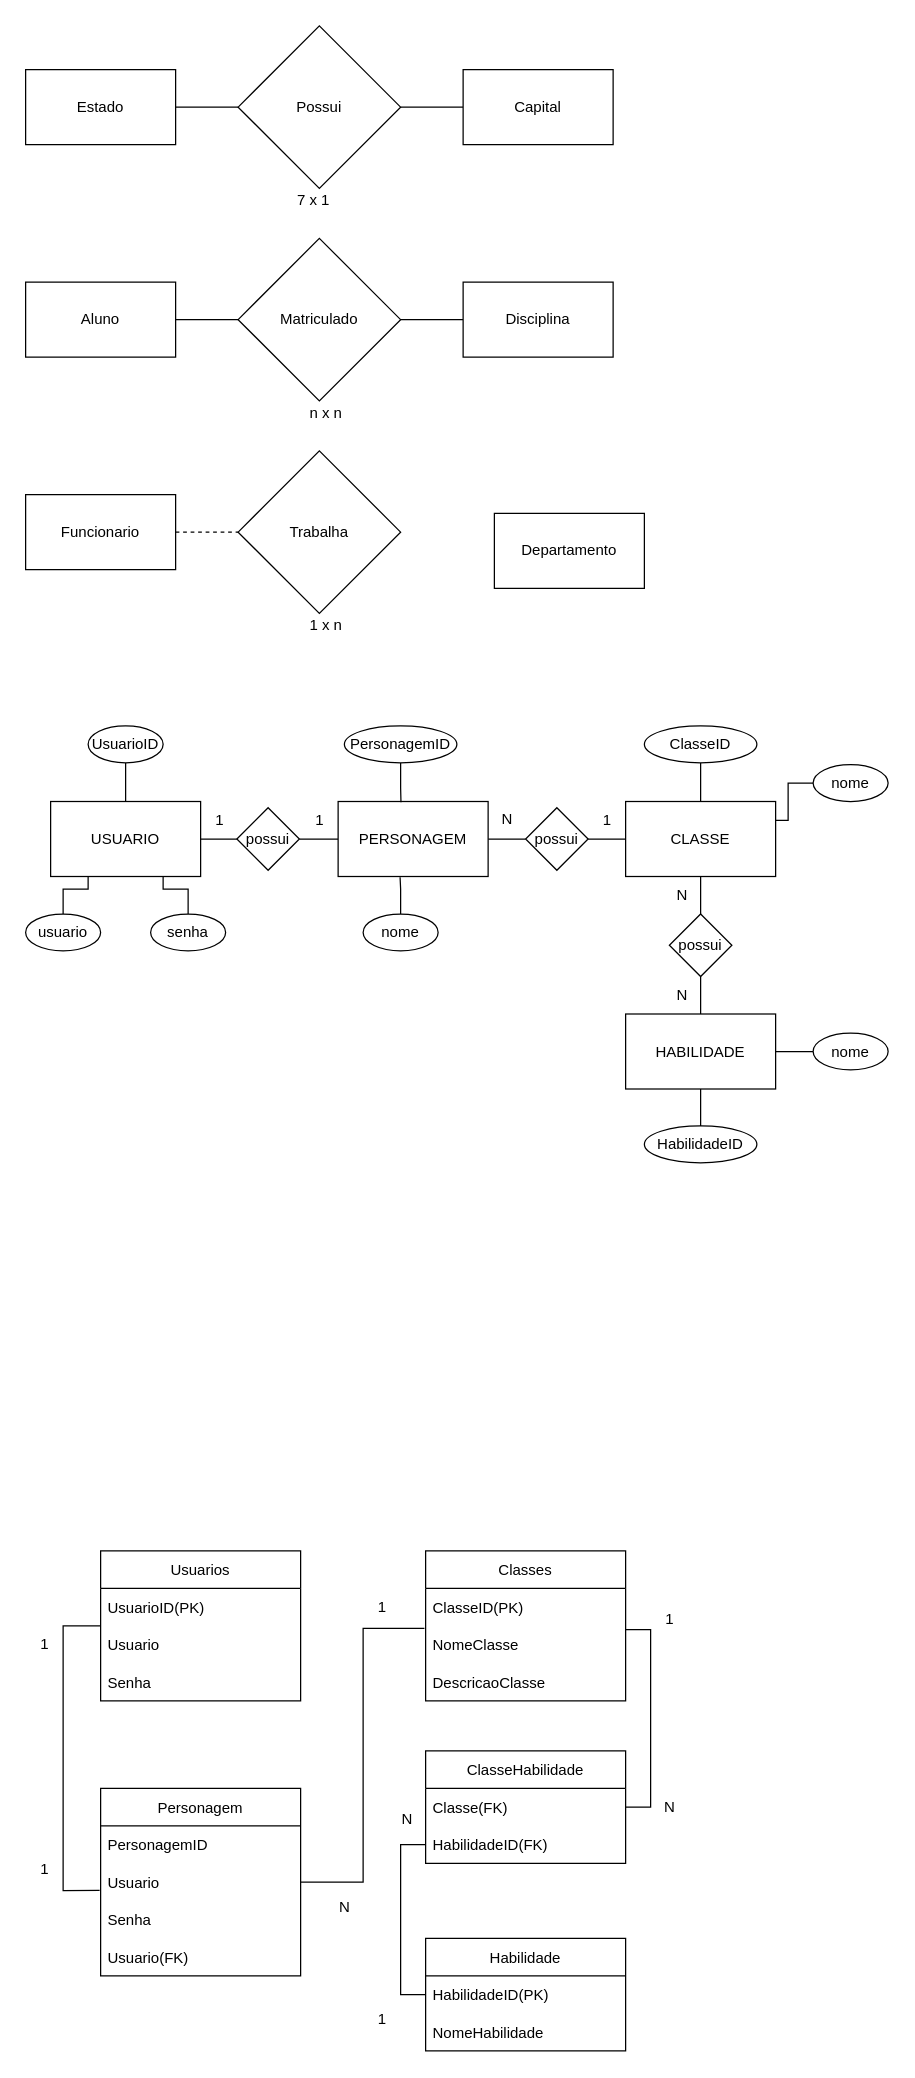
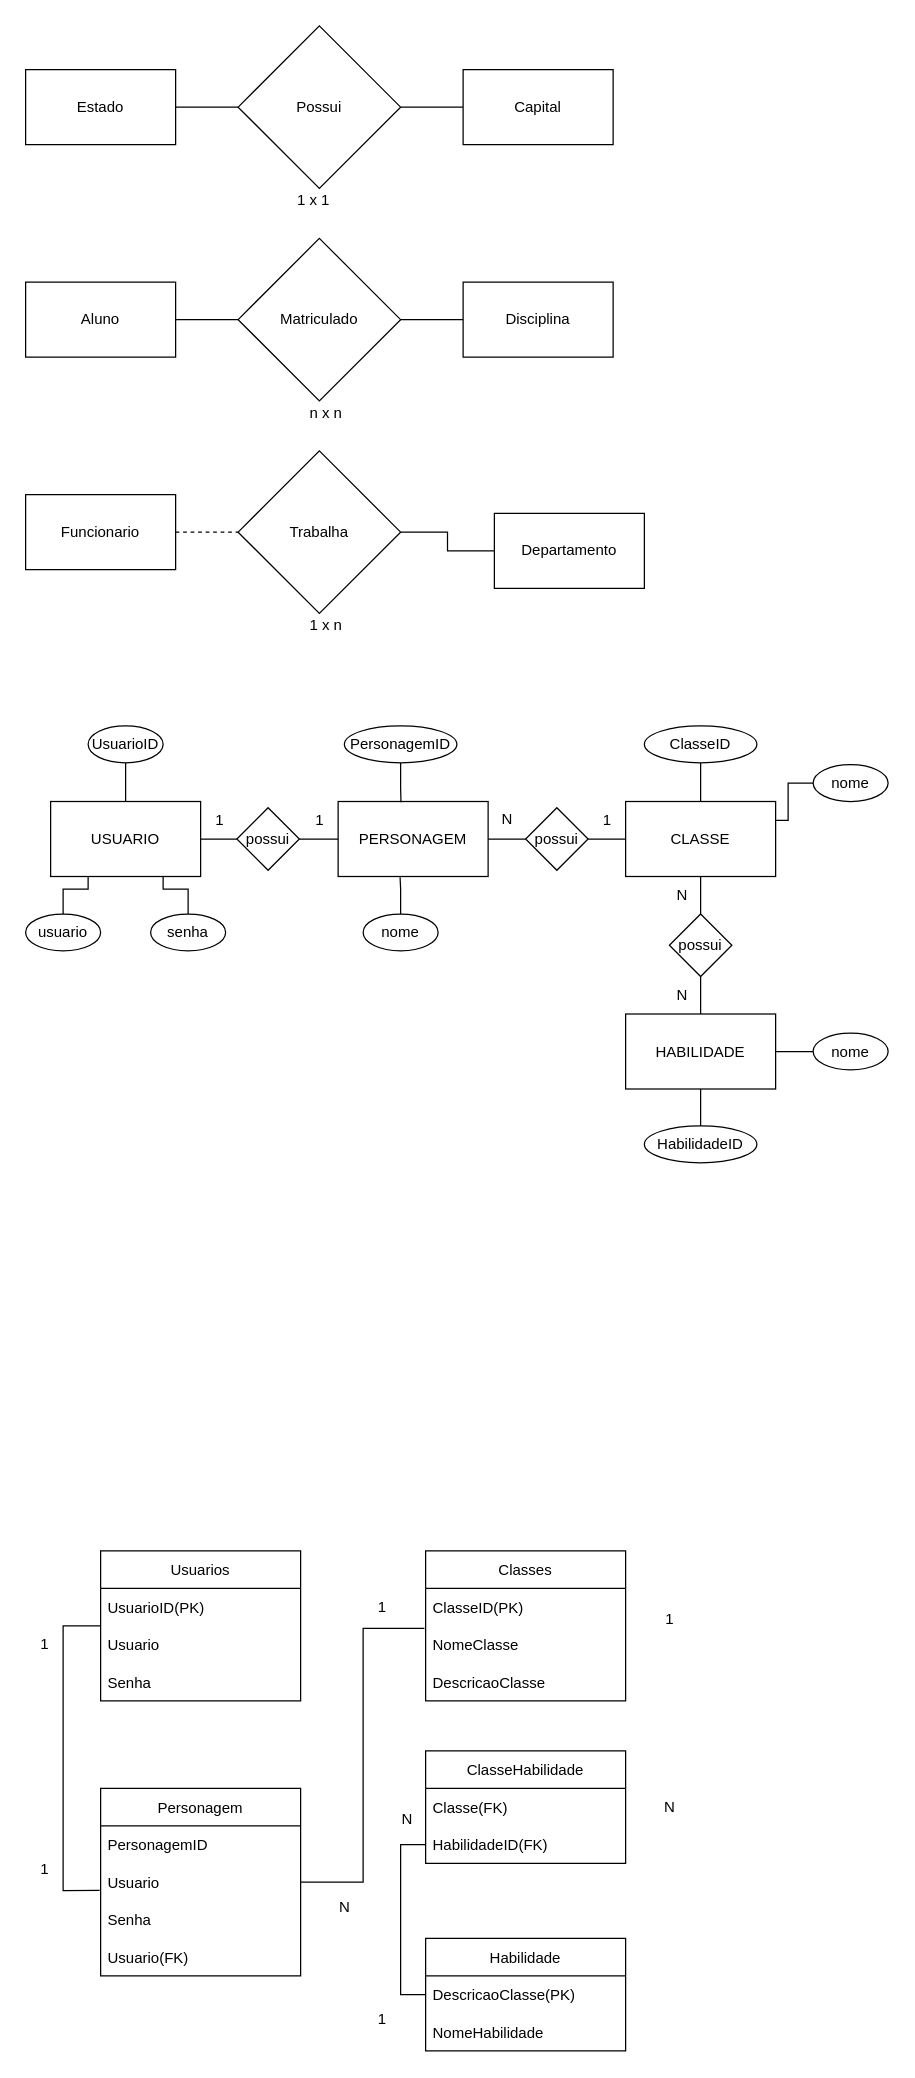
(314, 201) -> (314, 201)
none -> (448, 541)
(651, 1718) -> none
(494, 1995) -> (508, 1995)
